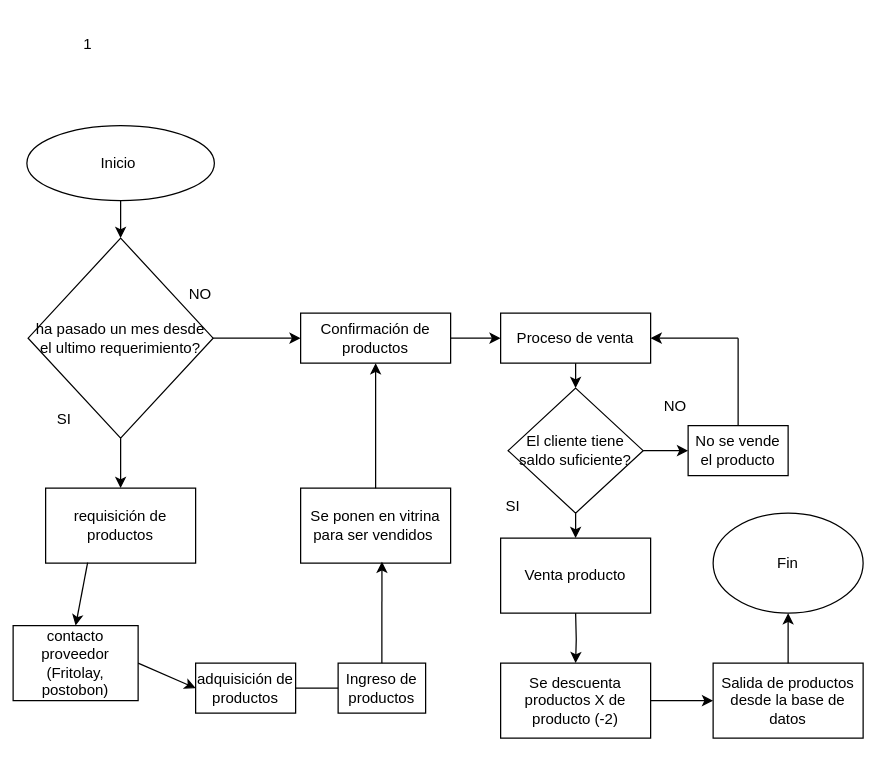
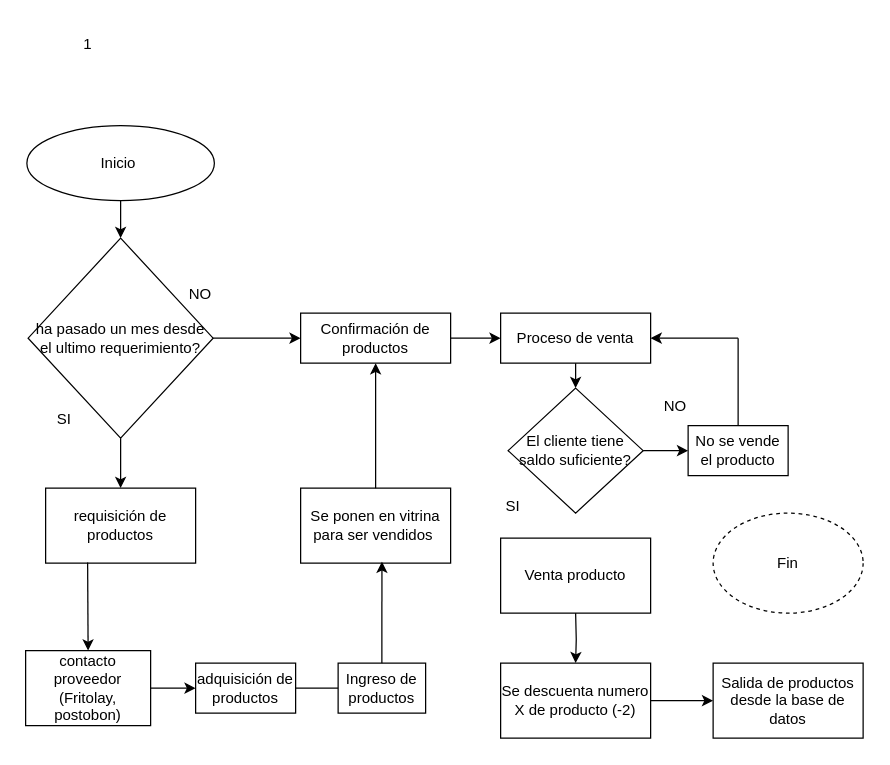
(576, 521) -> none
(788, 563) -> (788, 563)
(788, 642) -> none
(76, 663) -> (88, 688)
(576, 701) -> (576, 701)
